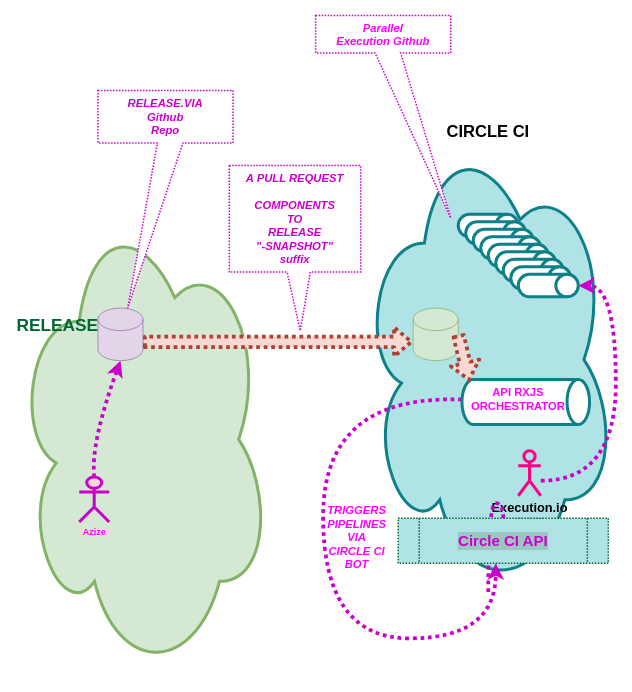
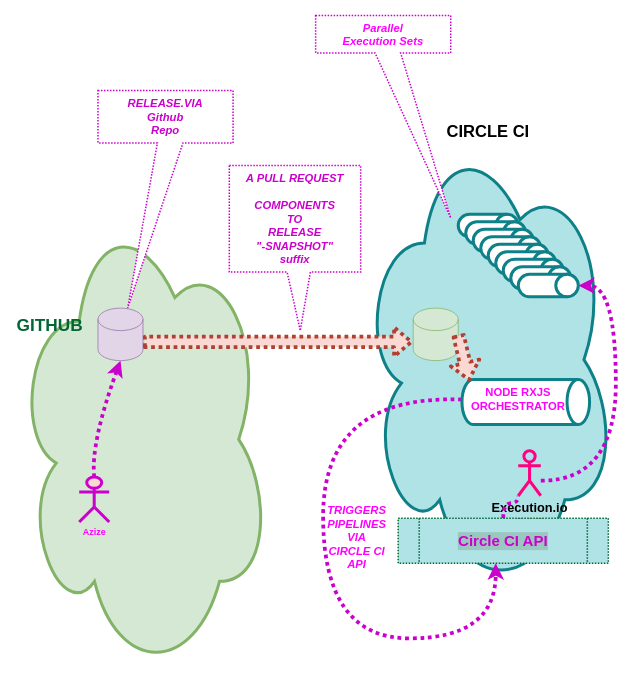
(383, 34) -> (383, 34)
(518, 399) -> (518, 399)
(35, 439) -> (32, 439)
(357, 537) -> (357, 537)
(488, 578) -> (509, 503)
